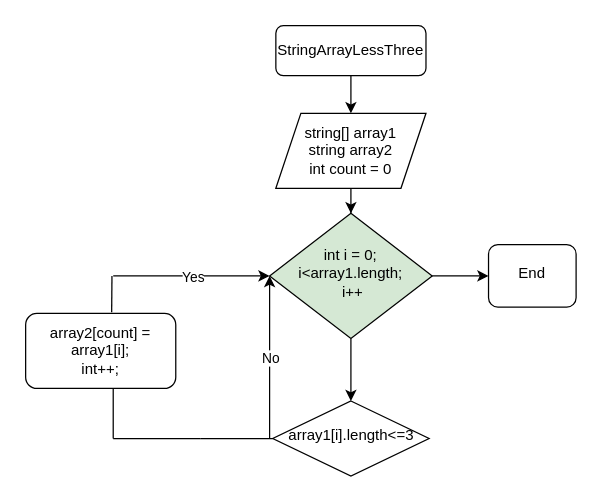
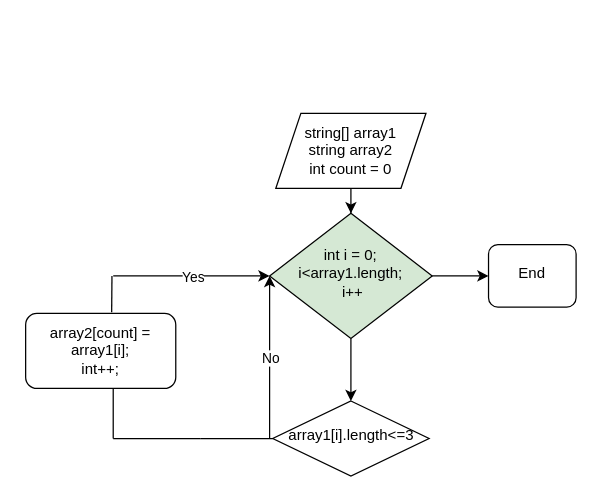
(351, 51) -> none
(351, 99) -> none
